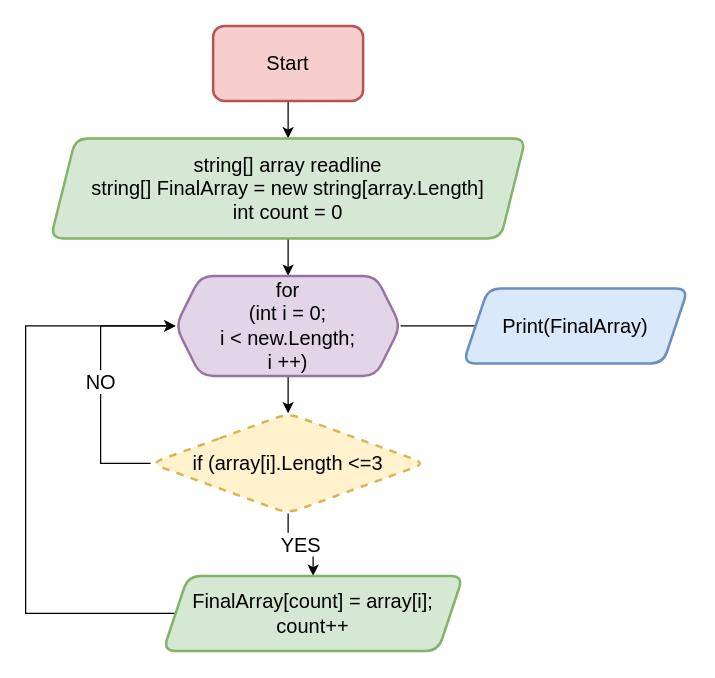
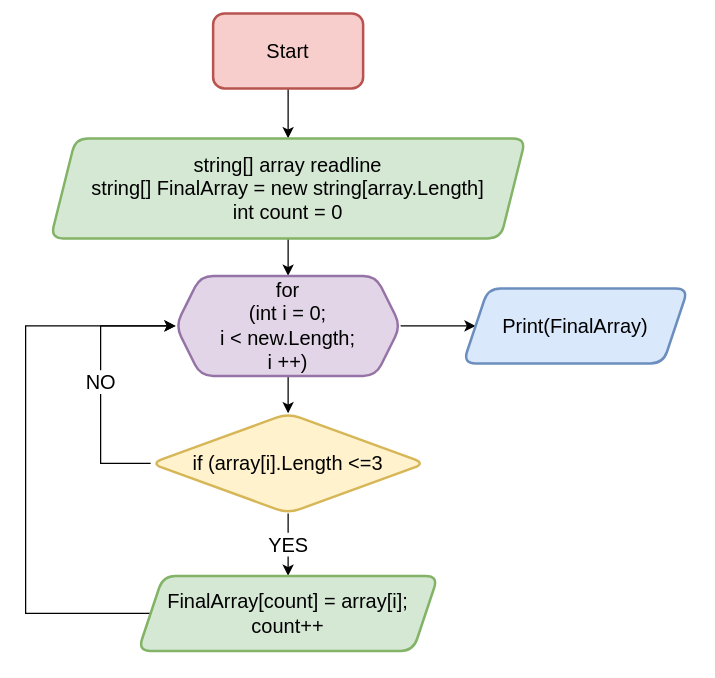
(288, 63) -> (288, 51)
(469, 326) -> (466, 326)
(288, 463) -> (288, 463)
(313, 613) -> (288, 613)
